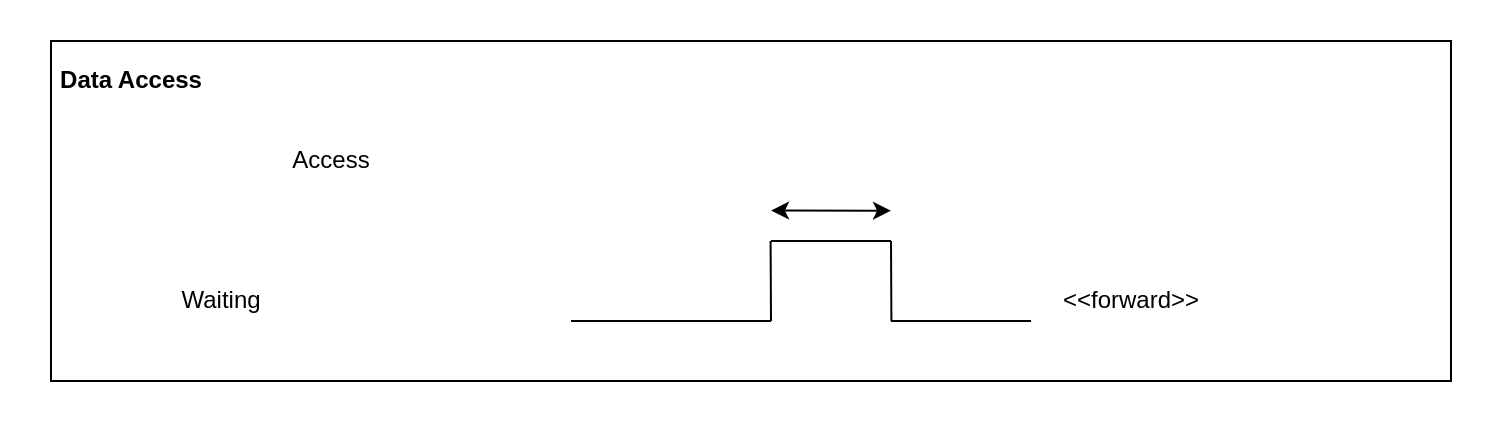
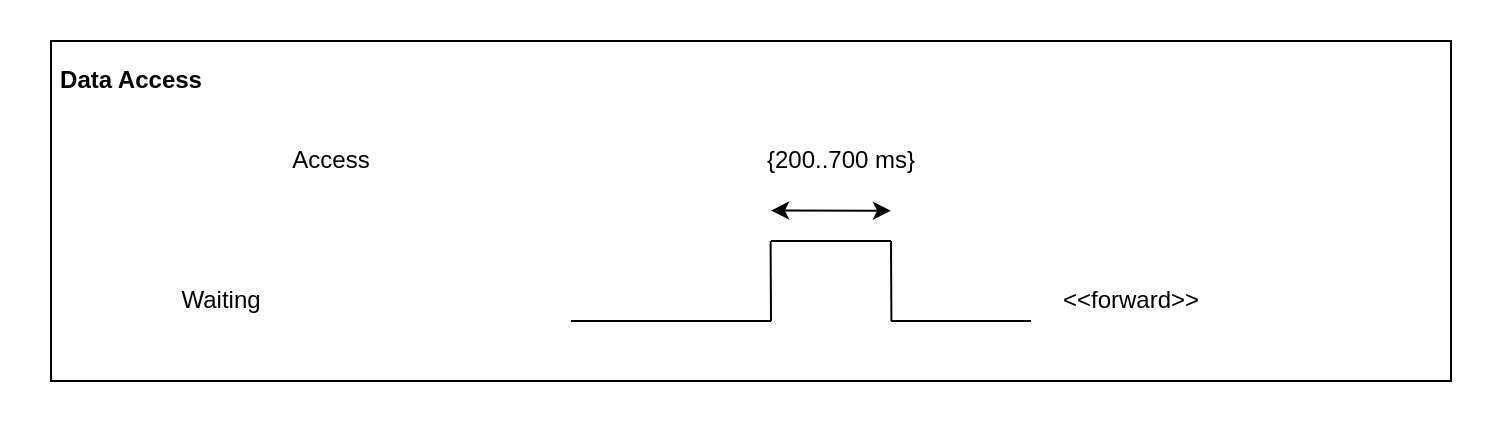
none -> (841, 161)
